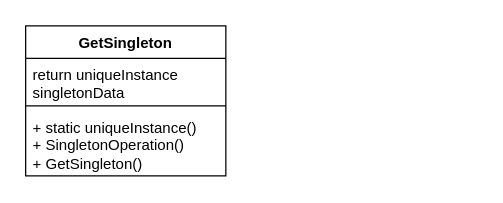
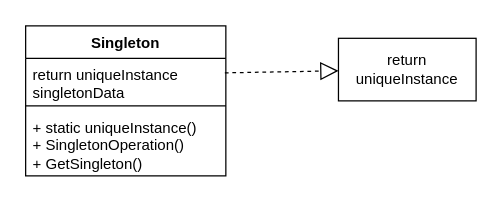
(126, 43) -> (126, 43)
none -> (407, 69)
none -> (273, 72)
